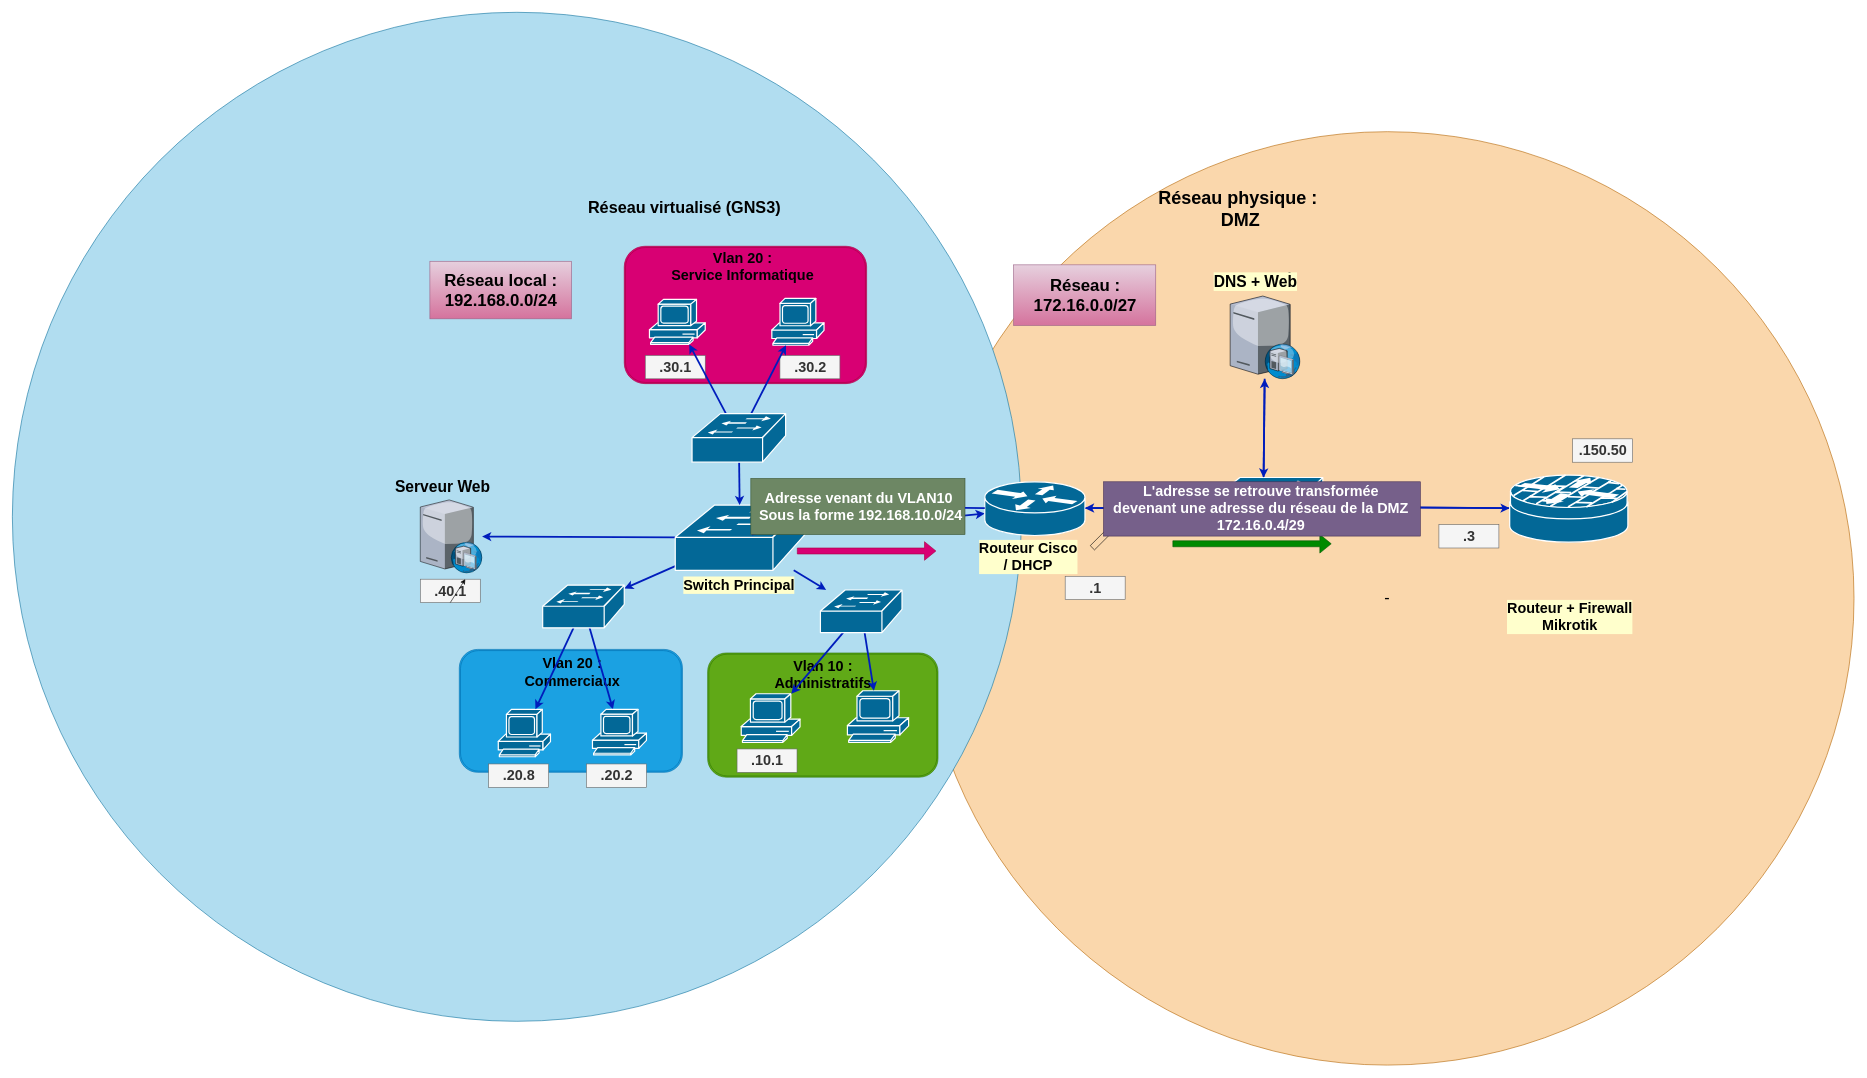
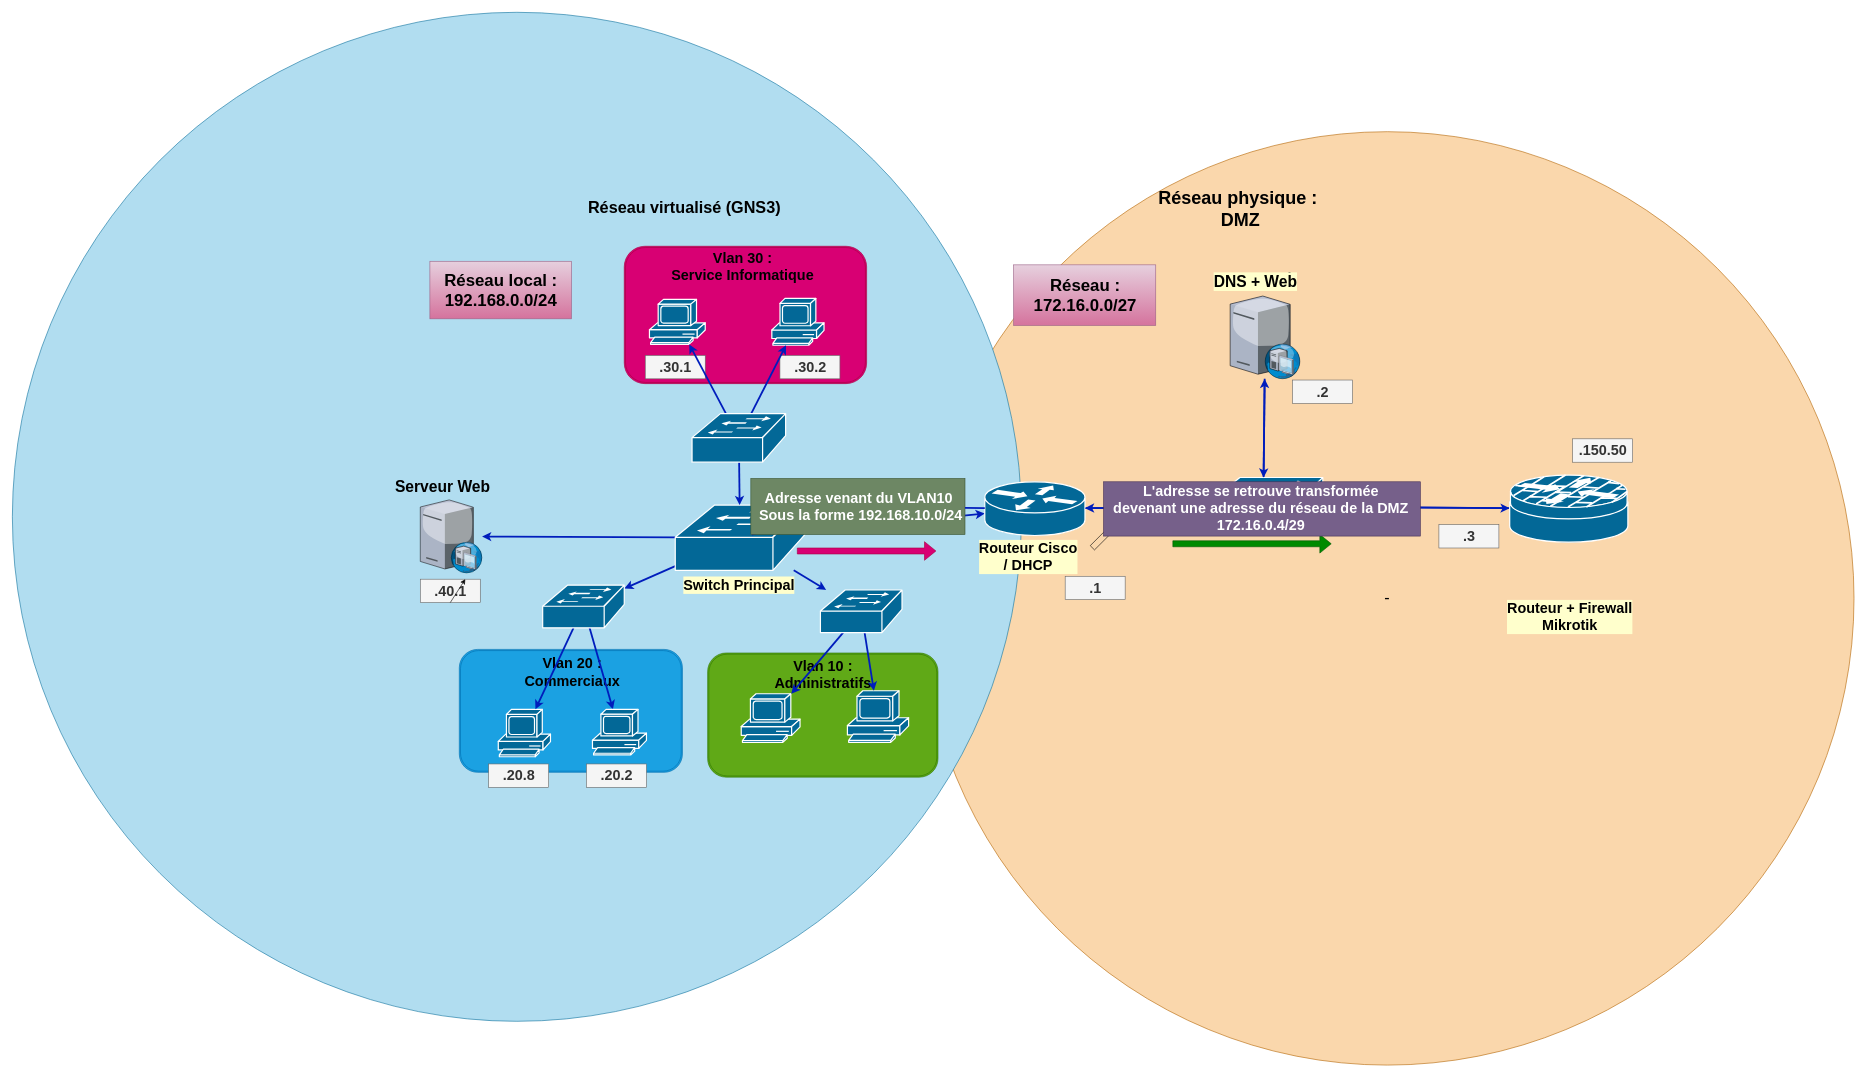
(743, 267) -> (743, 267)
none -> (1323, 392)
(767, 761) -> none
